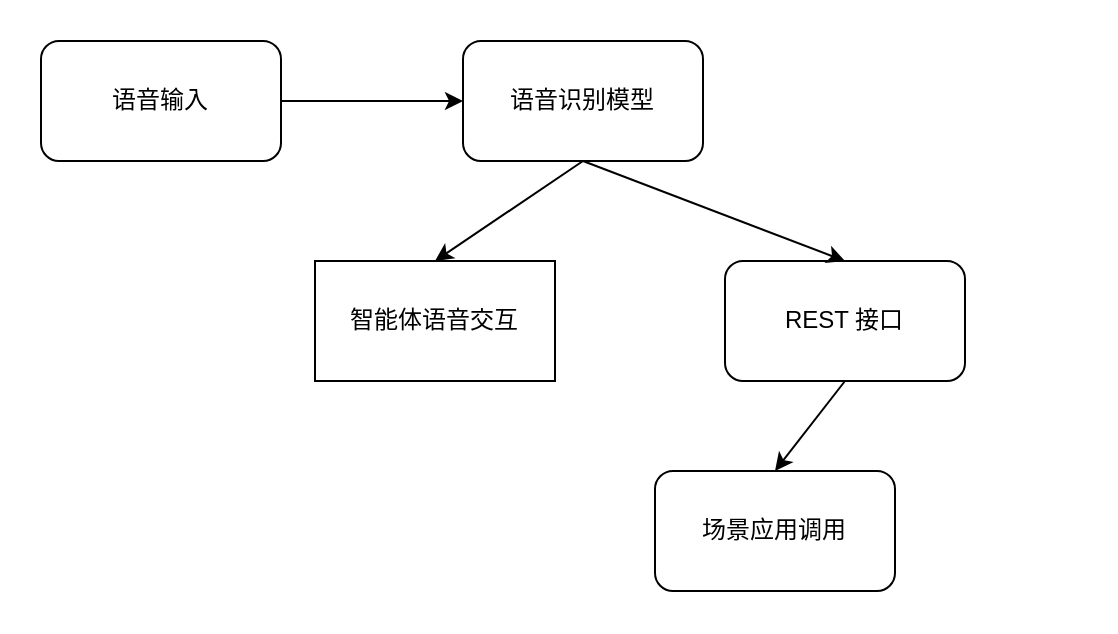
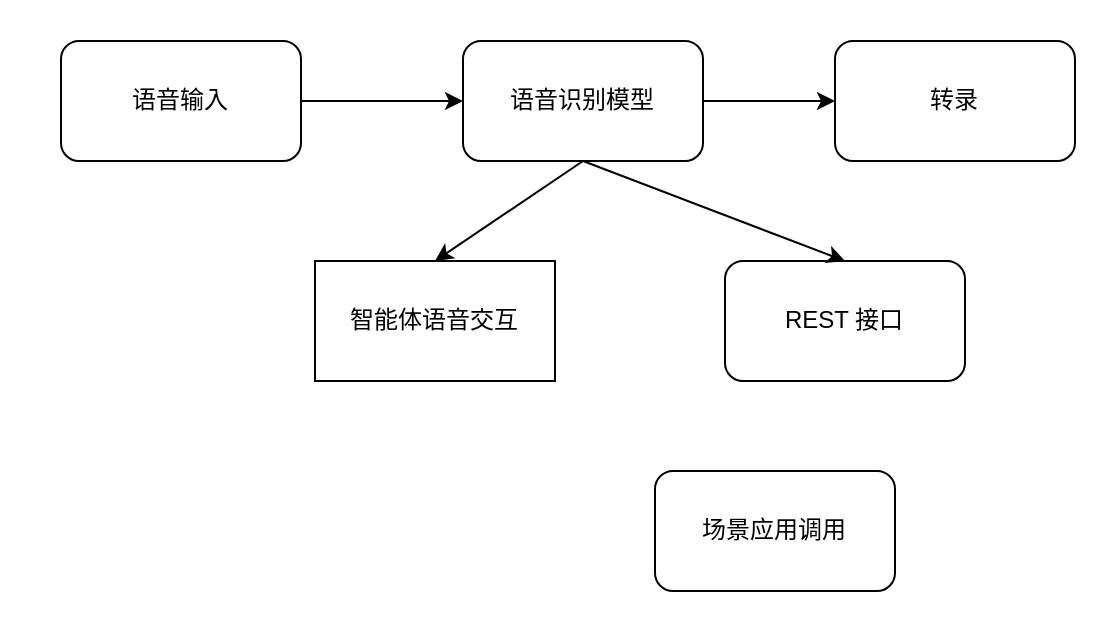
(161, 101) -> (181, 101)
none -> (762, 101)
none -> (955, 101)
(814, 421) -> none
